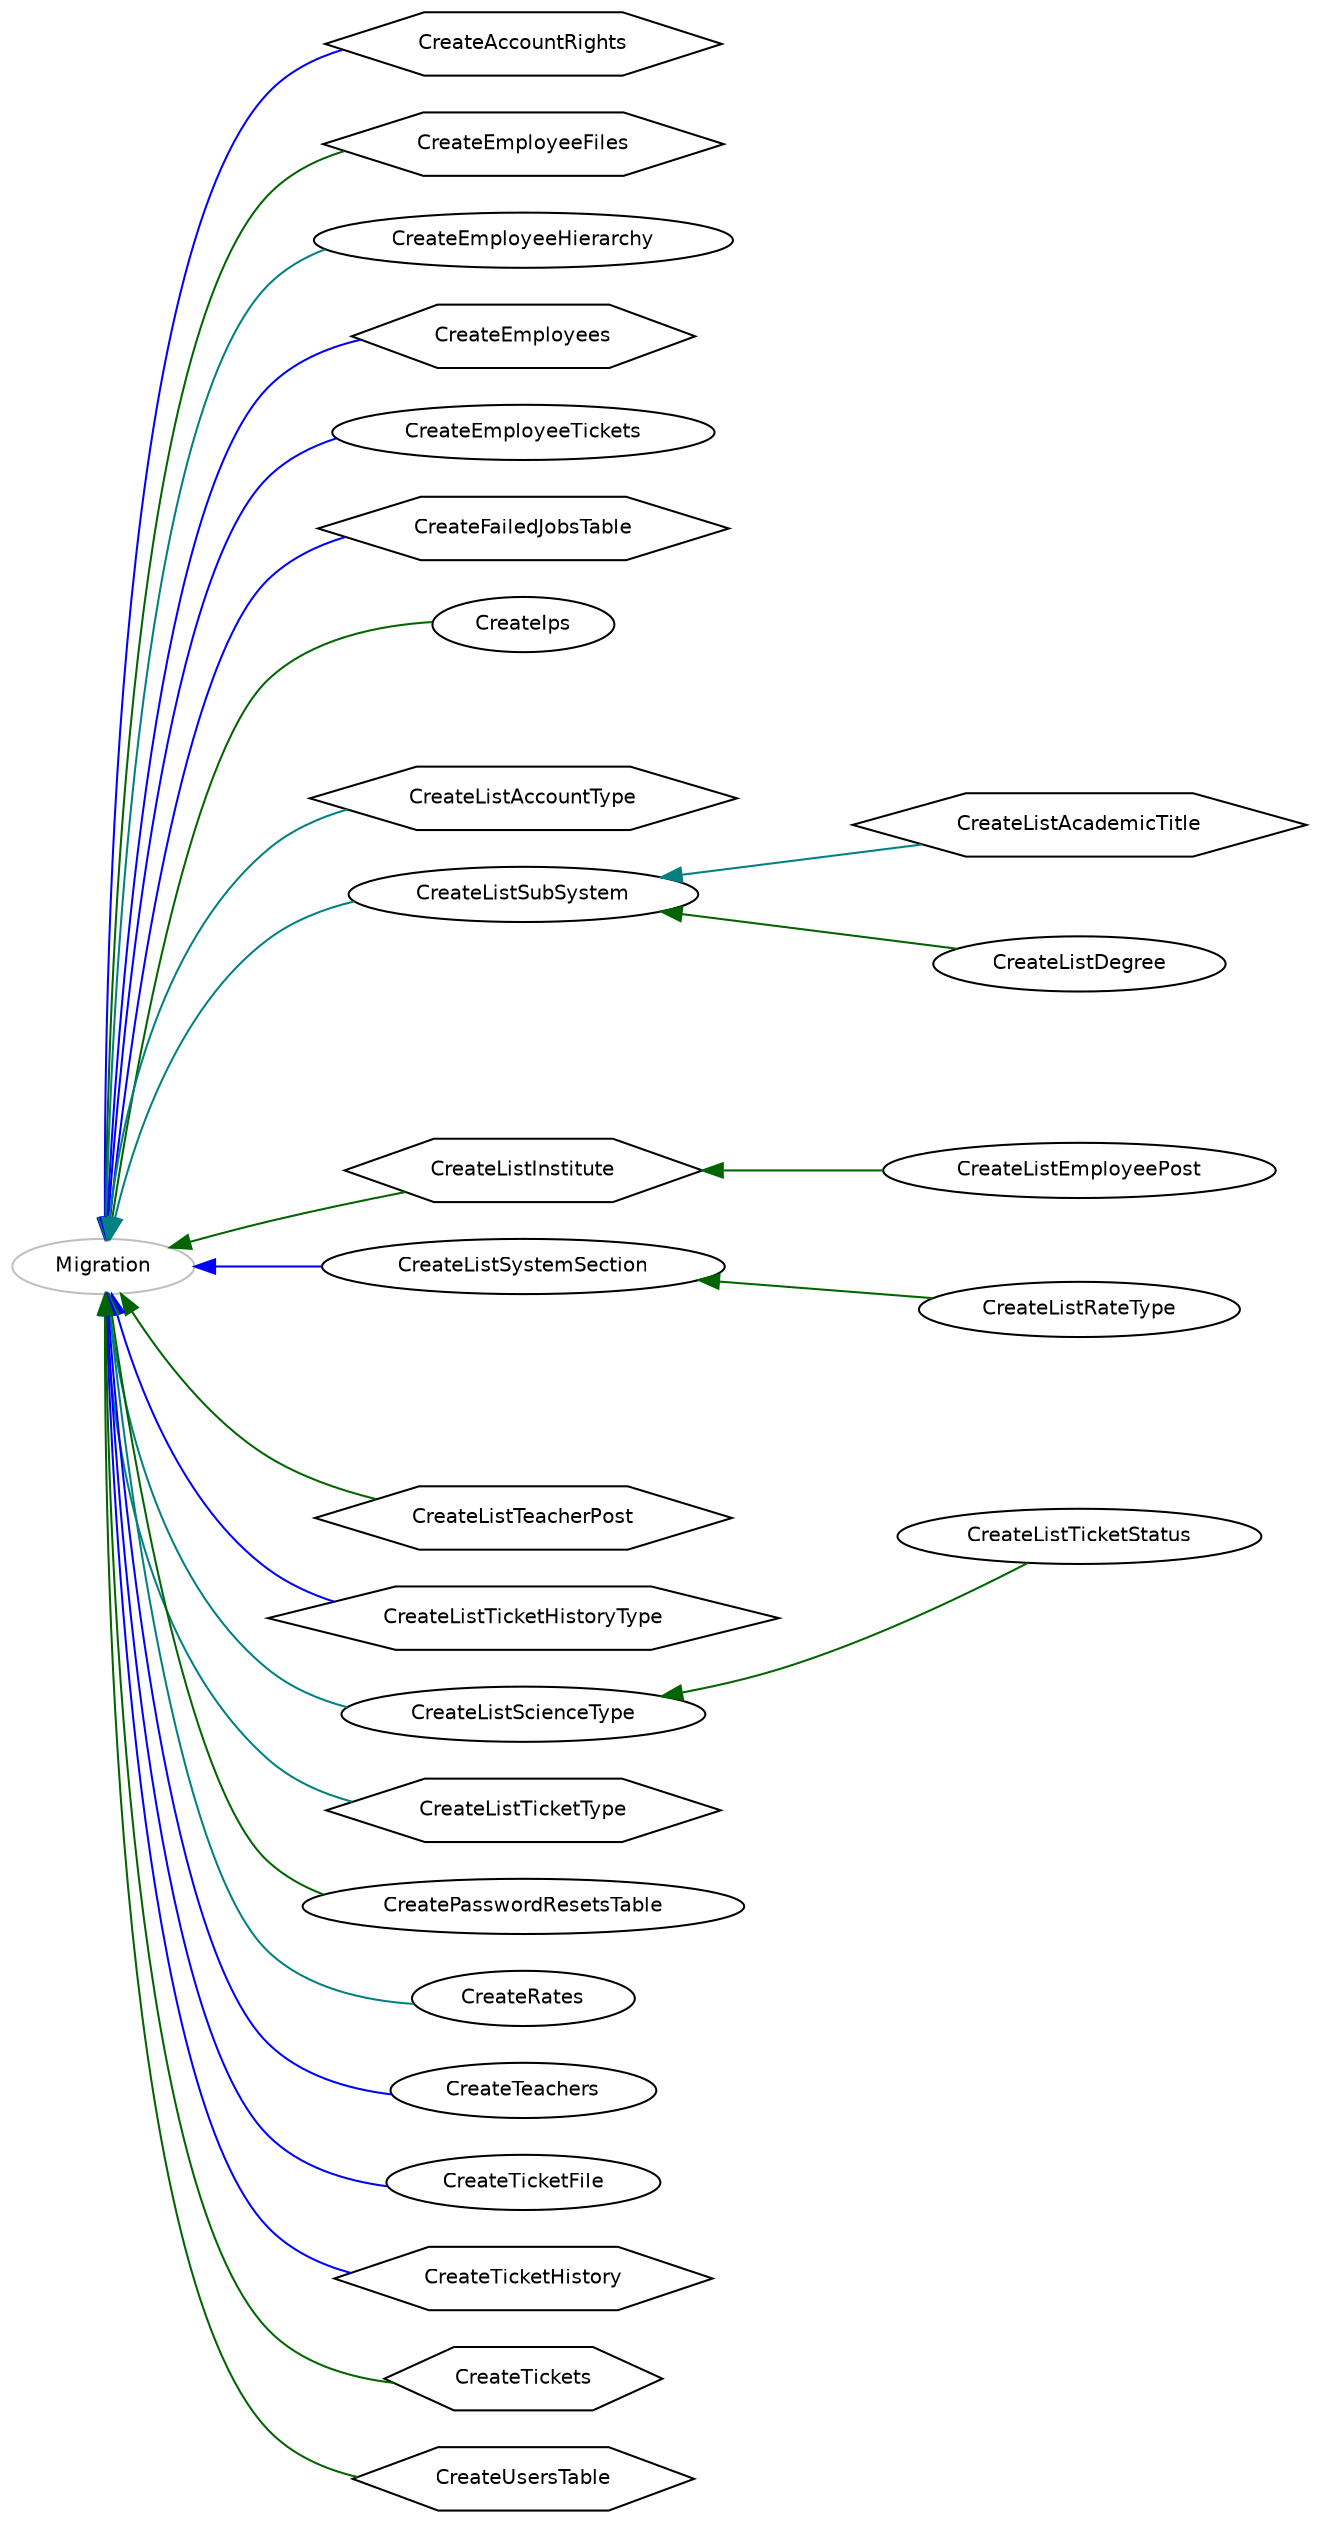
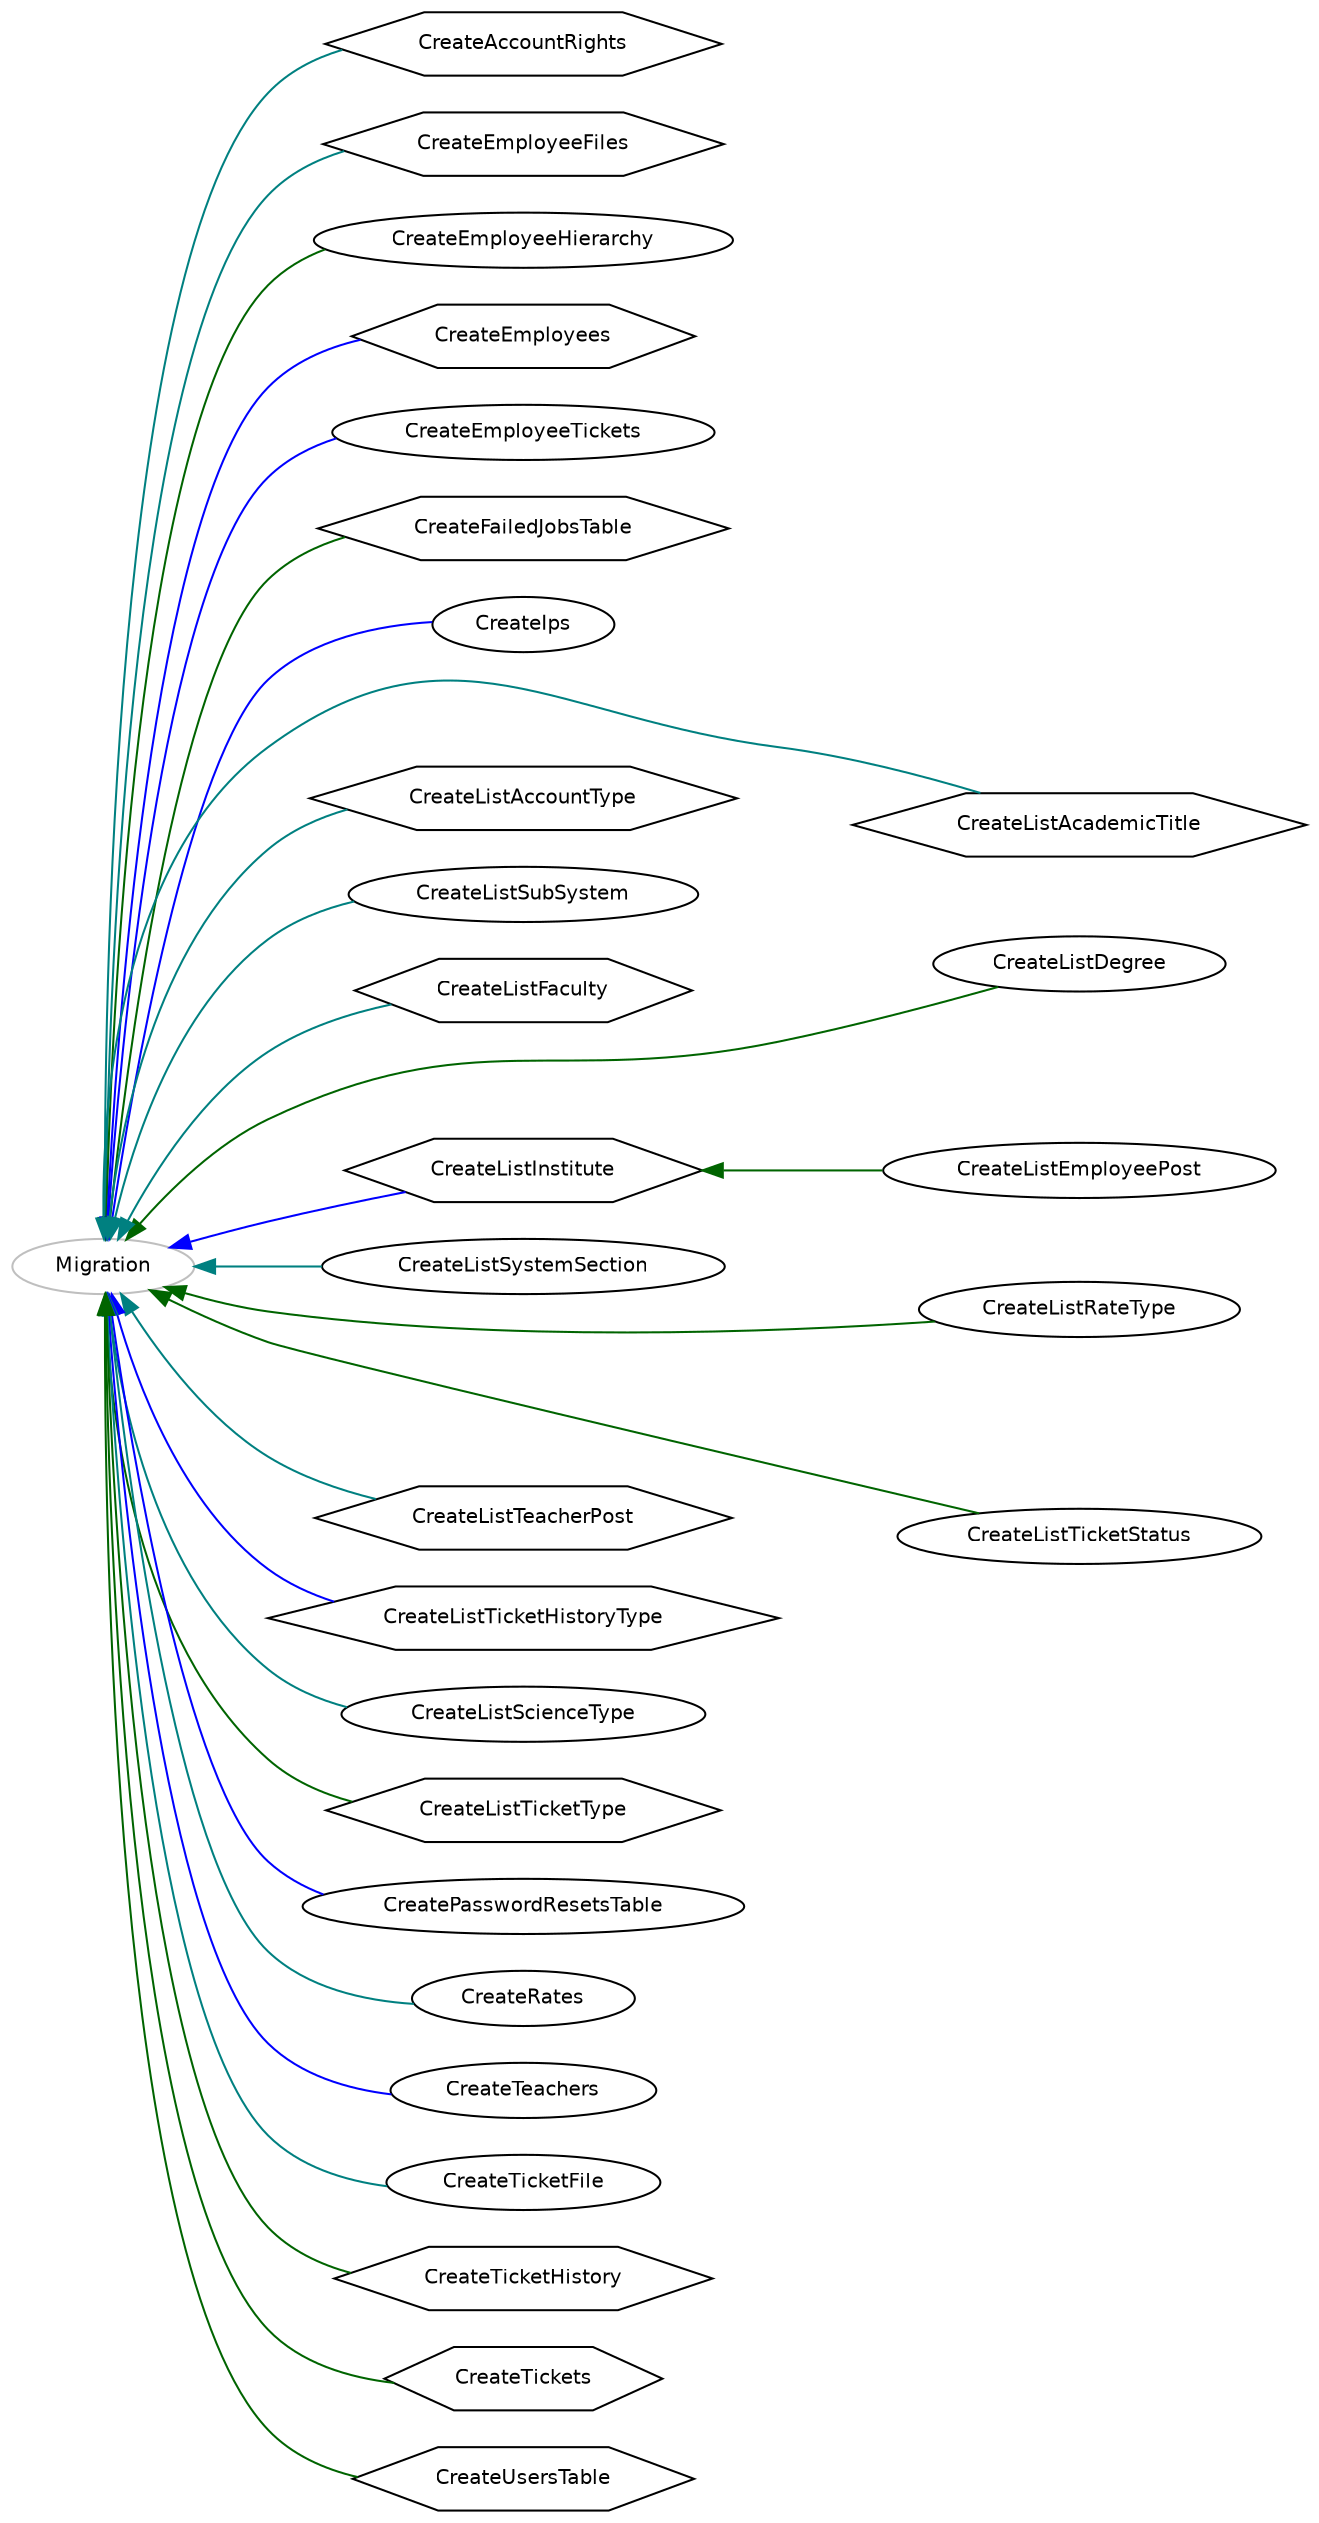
(147, 595) -> (147, 595)
(132, 601) -> (132, 601)
(158, 606) -> (158, 606)
(167, 846) -> (167, 846)
(187, 855) -> (183, 873)
(802, 860) -> (367, 696)
(820, 931) -> (549, 1061)
none -> (523, 991)
(297, 1215) -> (297, 1215)
(269, 1267) -> (269, 1267)
(826, 1290) -> (559, 1332)
(234, 1432) -> (234, 1432)
(860, 1640) -> (570, 1417)
(193, 1663) -> (193, 1663)
(184, 1675) -> (184, 1675)
(156, 1801) -> (156, 1801)
(147, 1829) -> (147, 1829)
